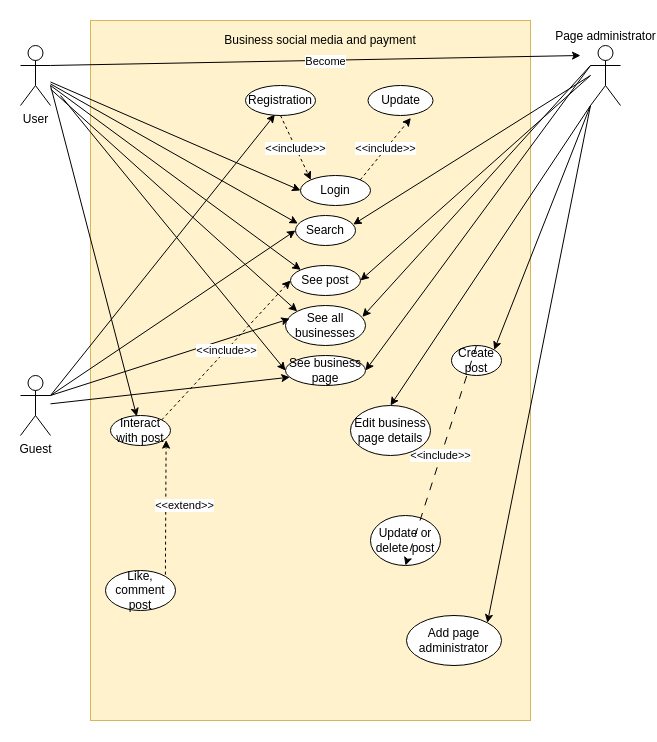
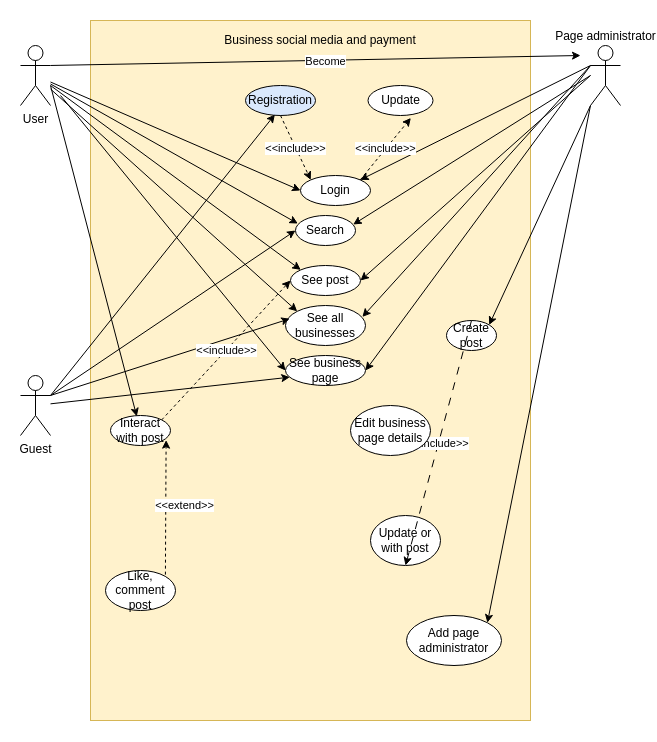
(281, 101) -> (281, 101)
none -> (475, 123)
(489, 258) -> none
(477, 361) -> (472, 336)
(406, 541) -> (406, 541)
